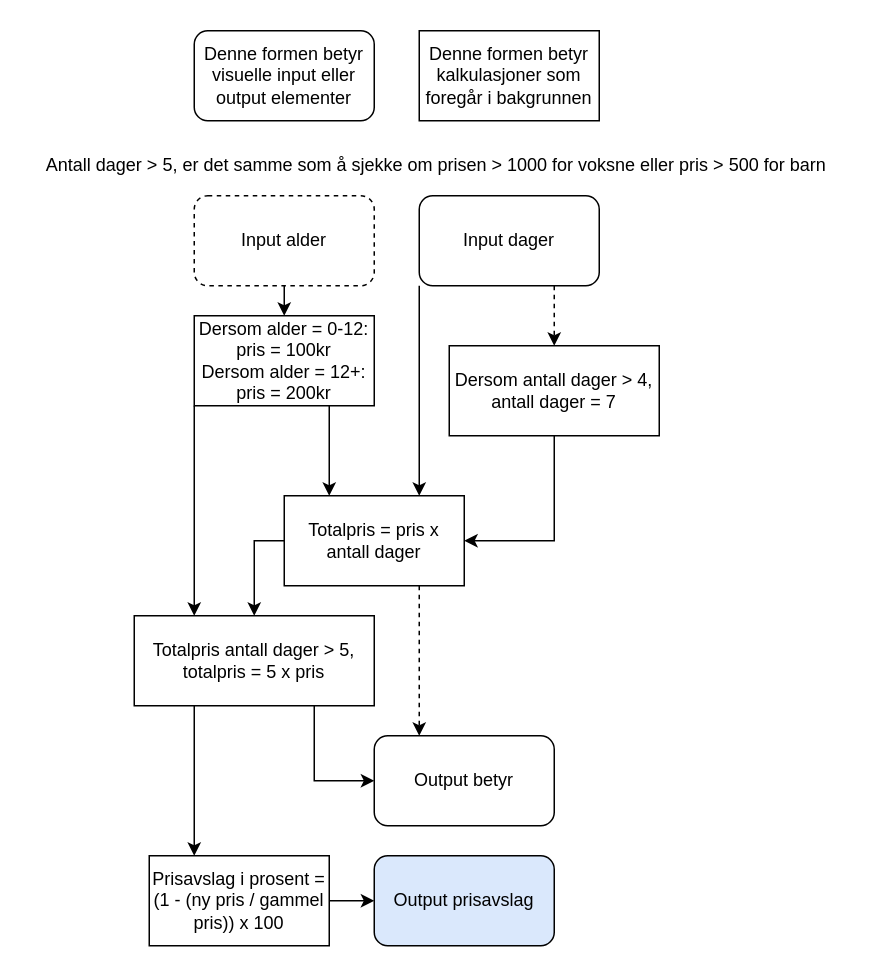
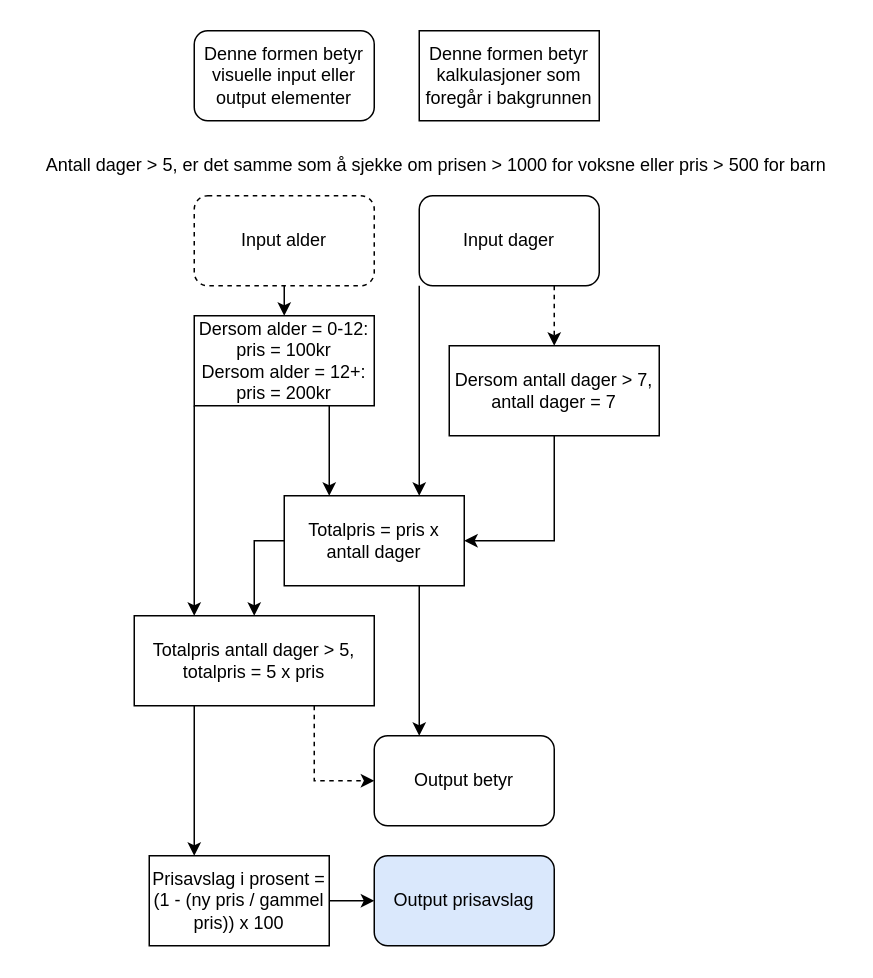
(554, 391) -> (554, 391)
(419, 655) -> (419, 655)
(314, 769) -> (314, 769)
